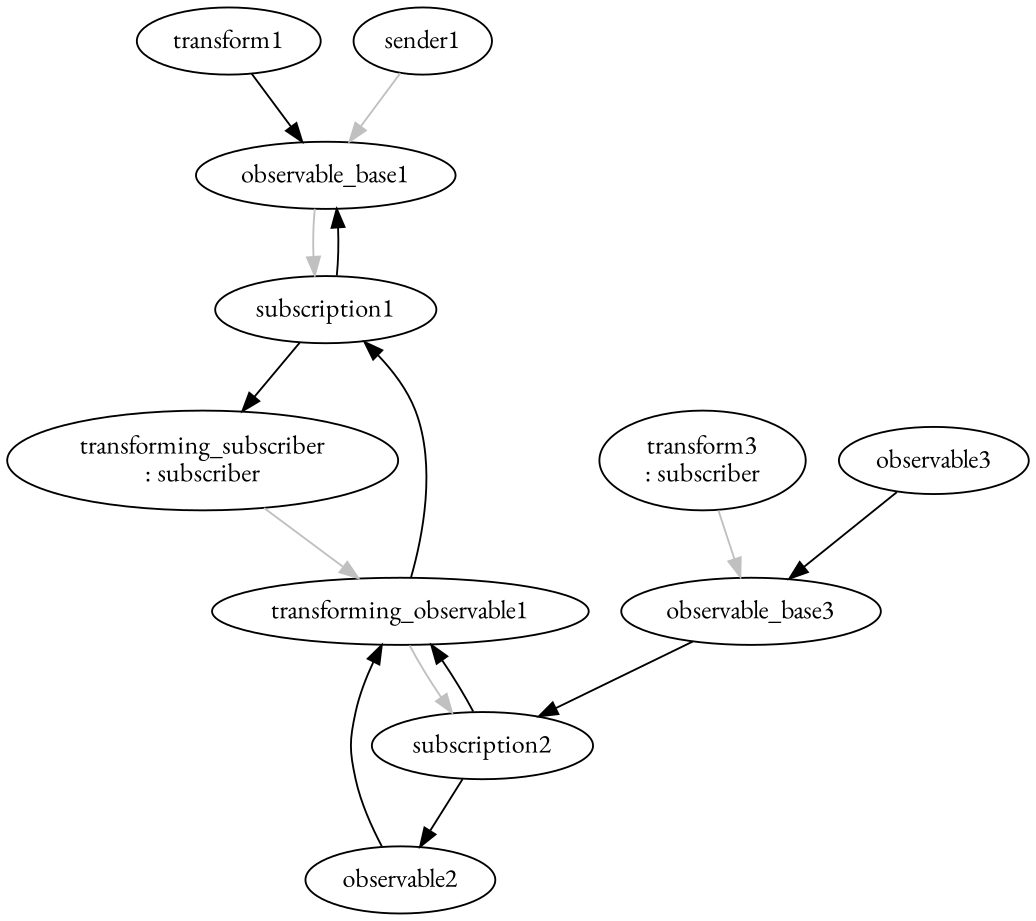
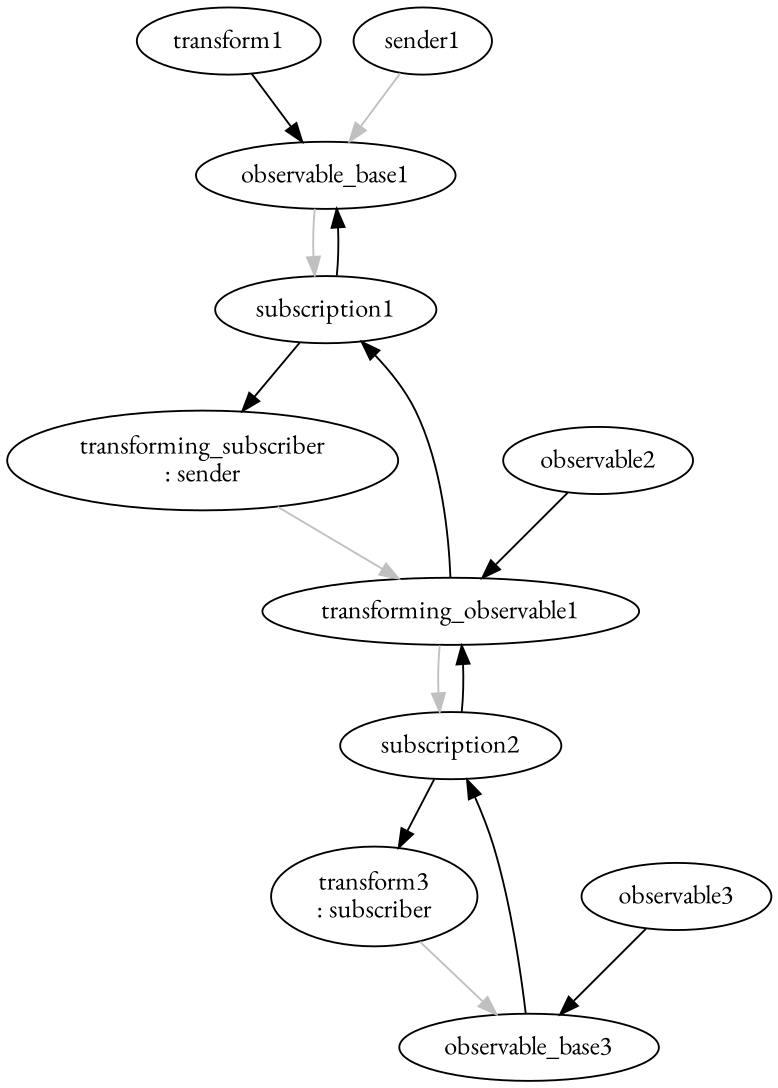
(203, 460) -> (203, 460)
(446, 805) -> (421, 805)
